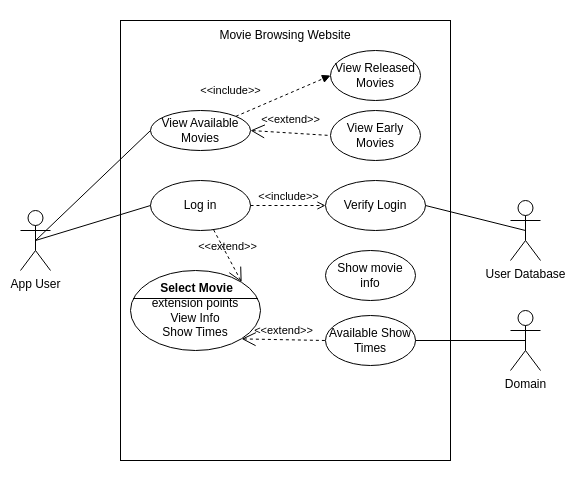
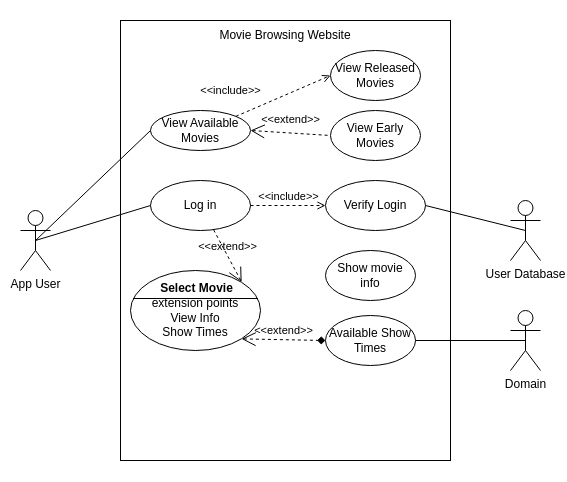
(321, 80) -> (324, 78)
(320, 340) -> (317, 340)
